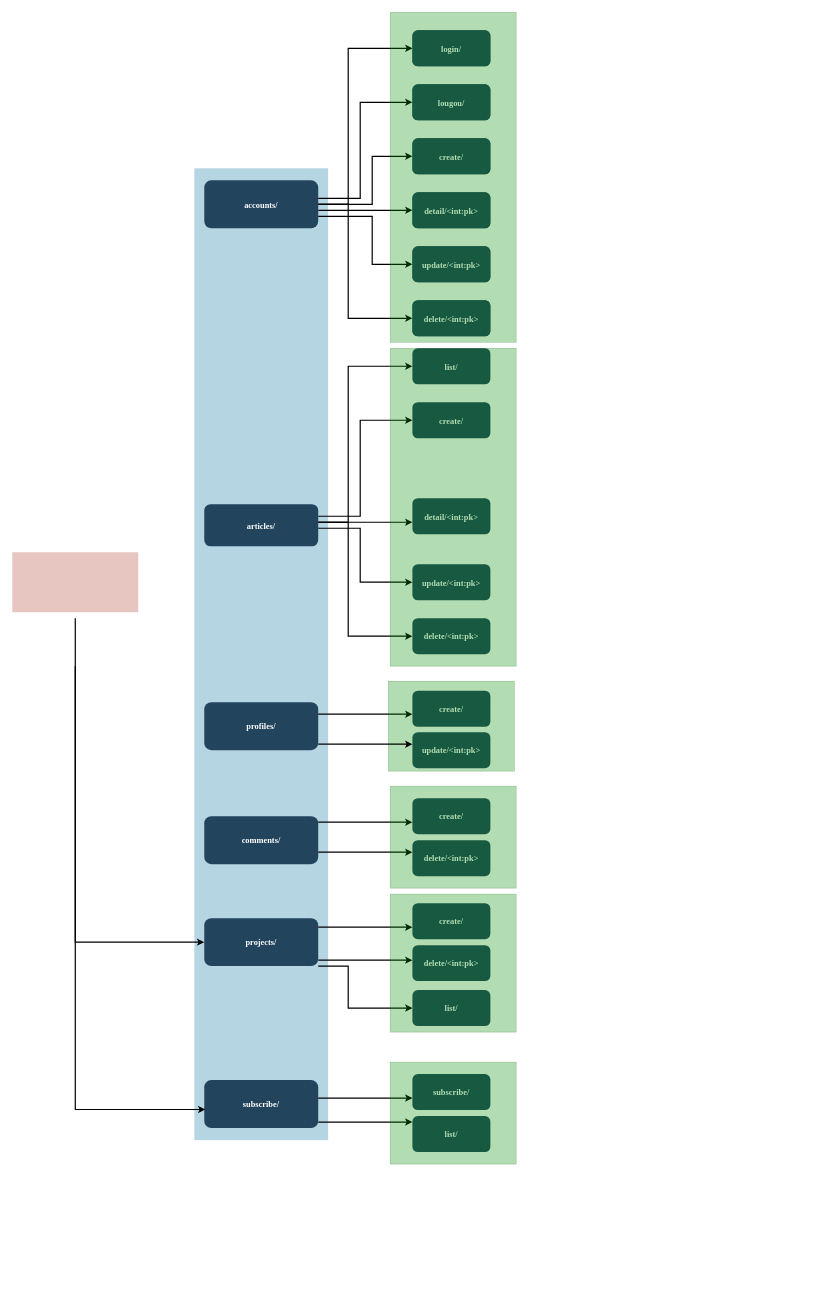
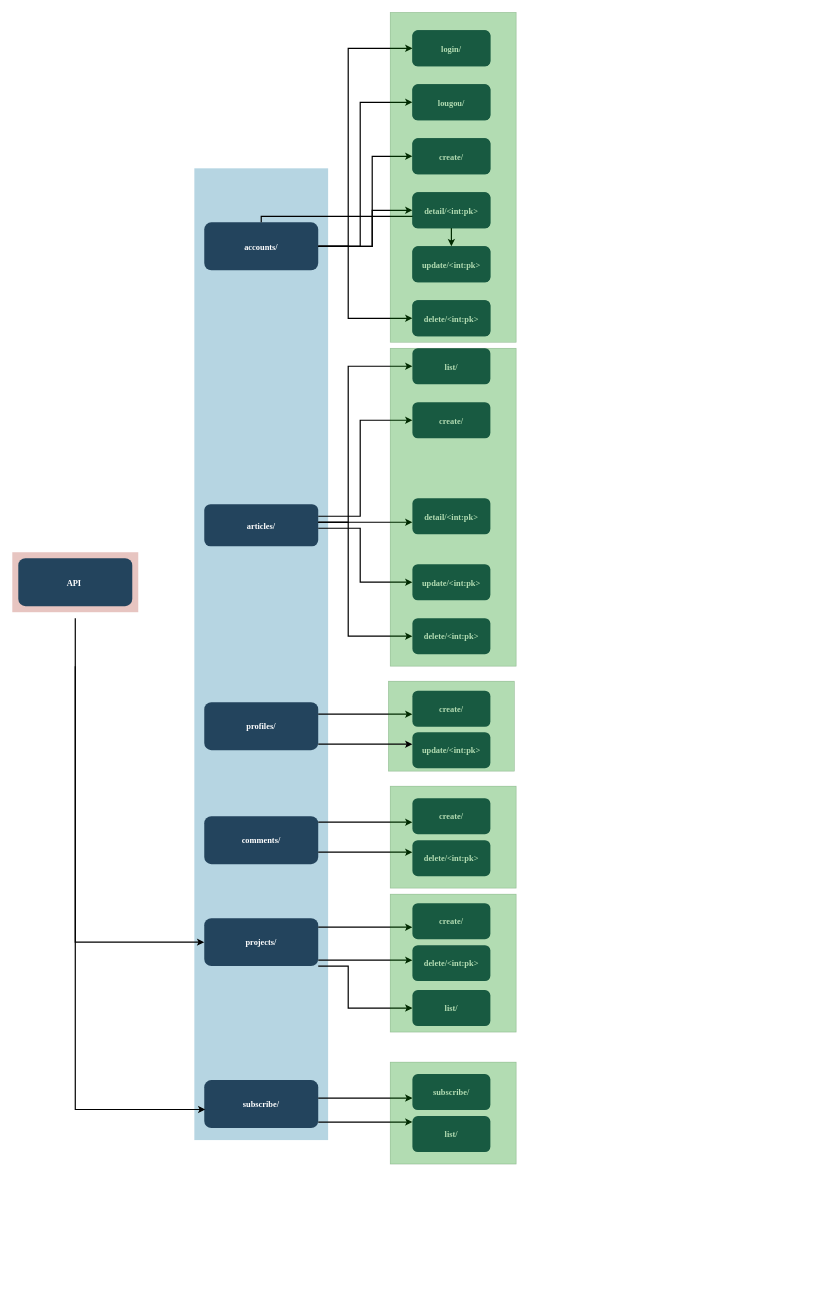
(261, 204) -> (261, 246)
none -> (75, 582)
